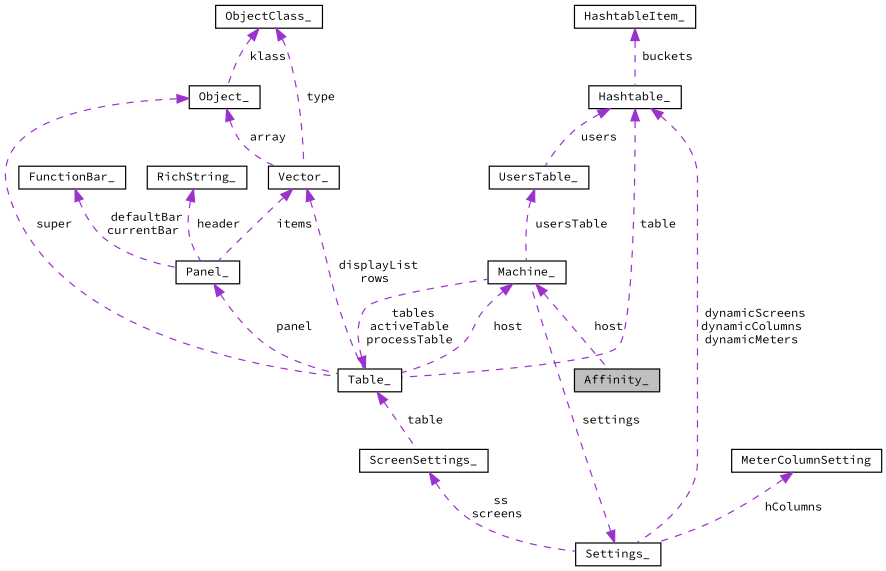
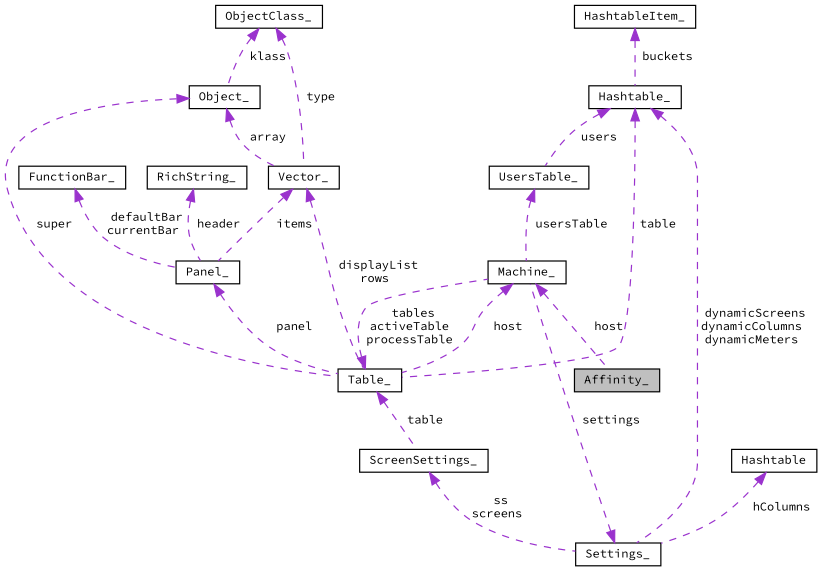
(807, 461) -> (774, 461)
